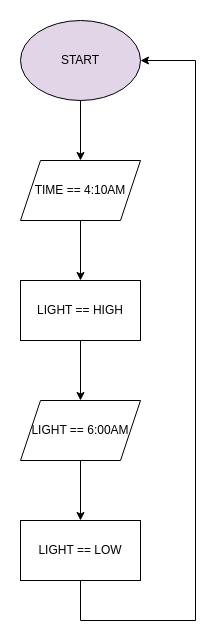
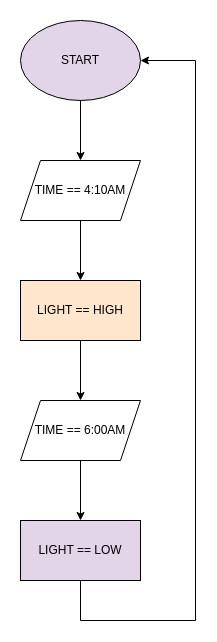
(81, 311) -> (81, 311)
(81, 431) -> (81, 431)
(81, 551) -> (81, 551)
